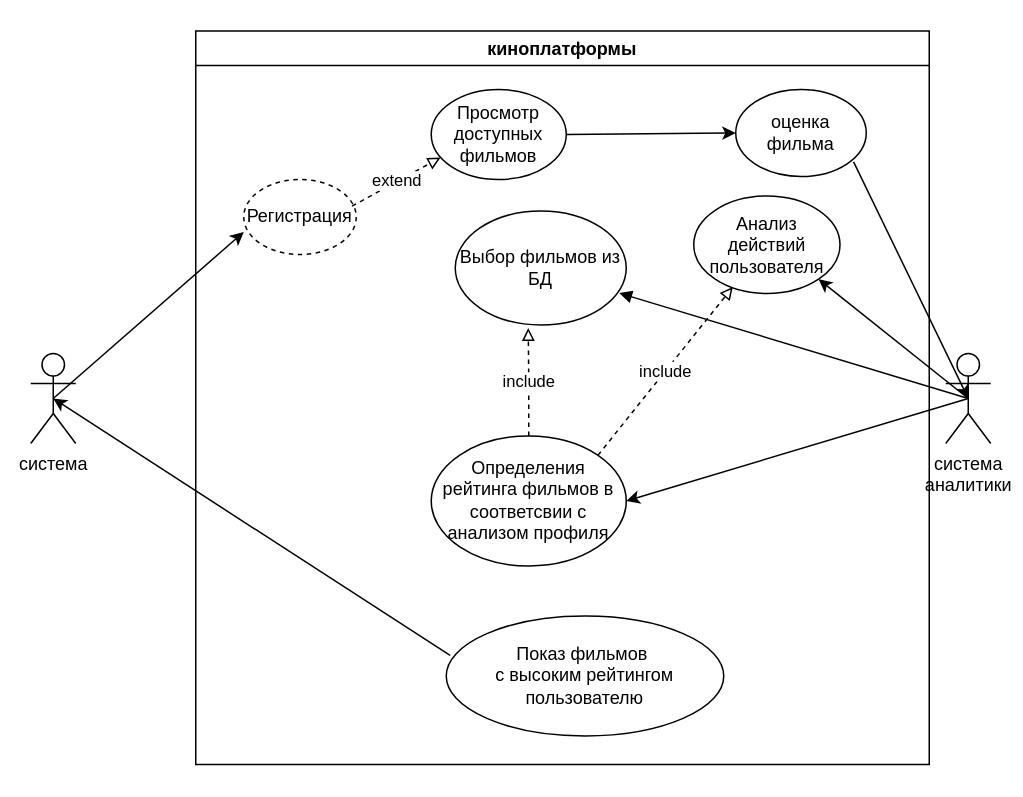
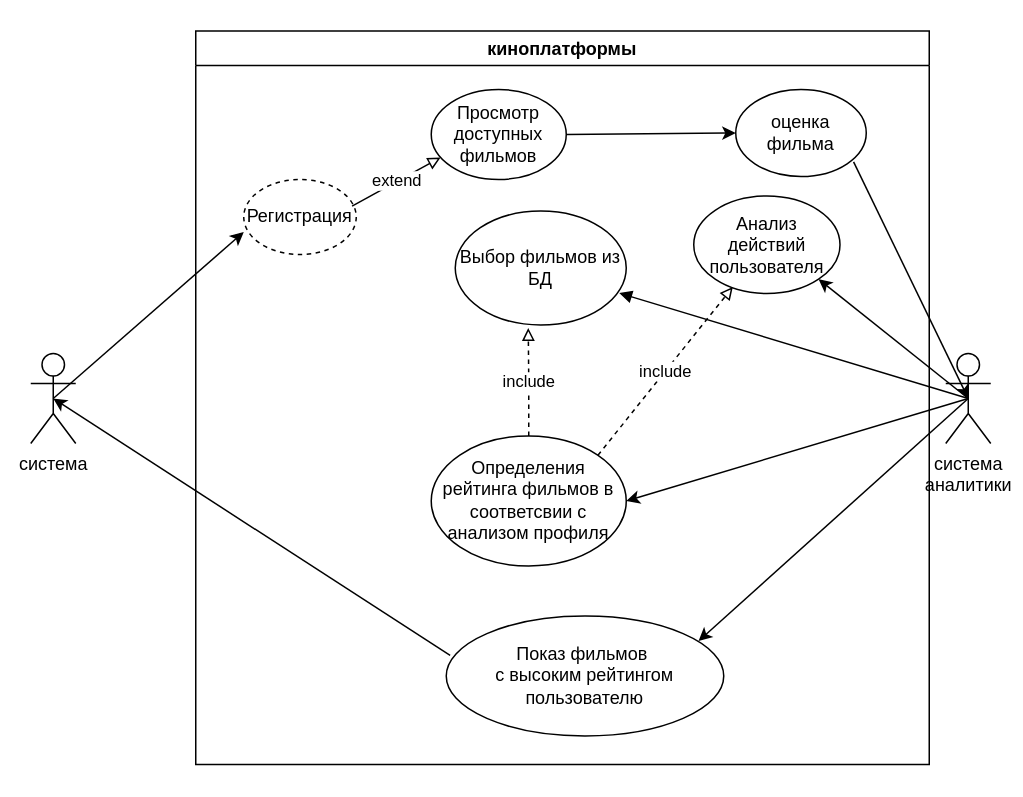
(365, 199) -> (365, 199)
none -> (836, 517)
